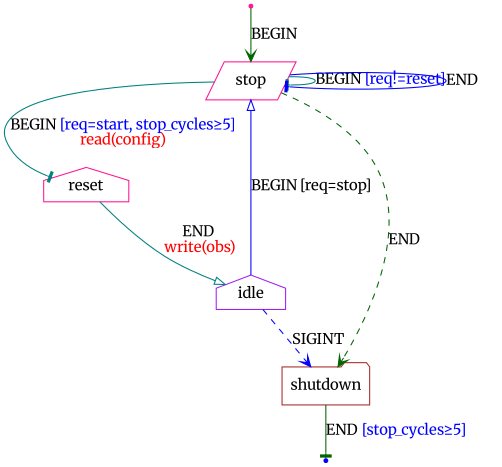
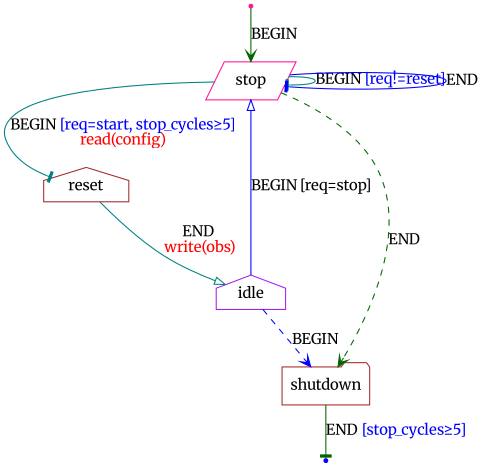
(86, 186) -> (86, 186)
(318, 340) -> (315, 340)
